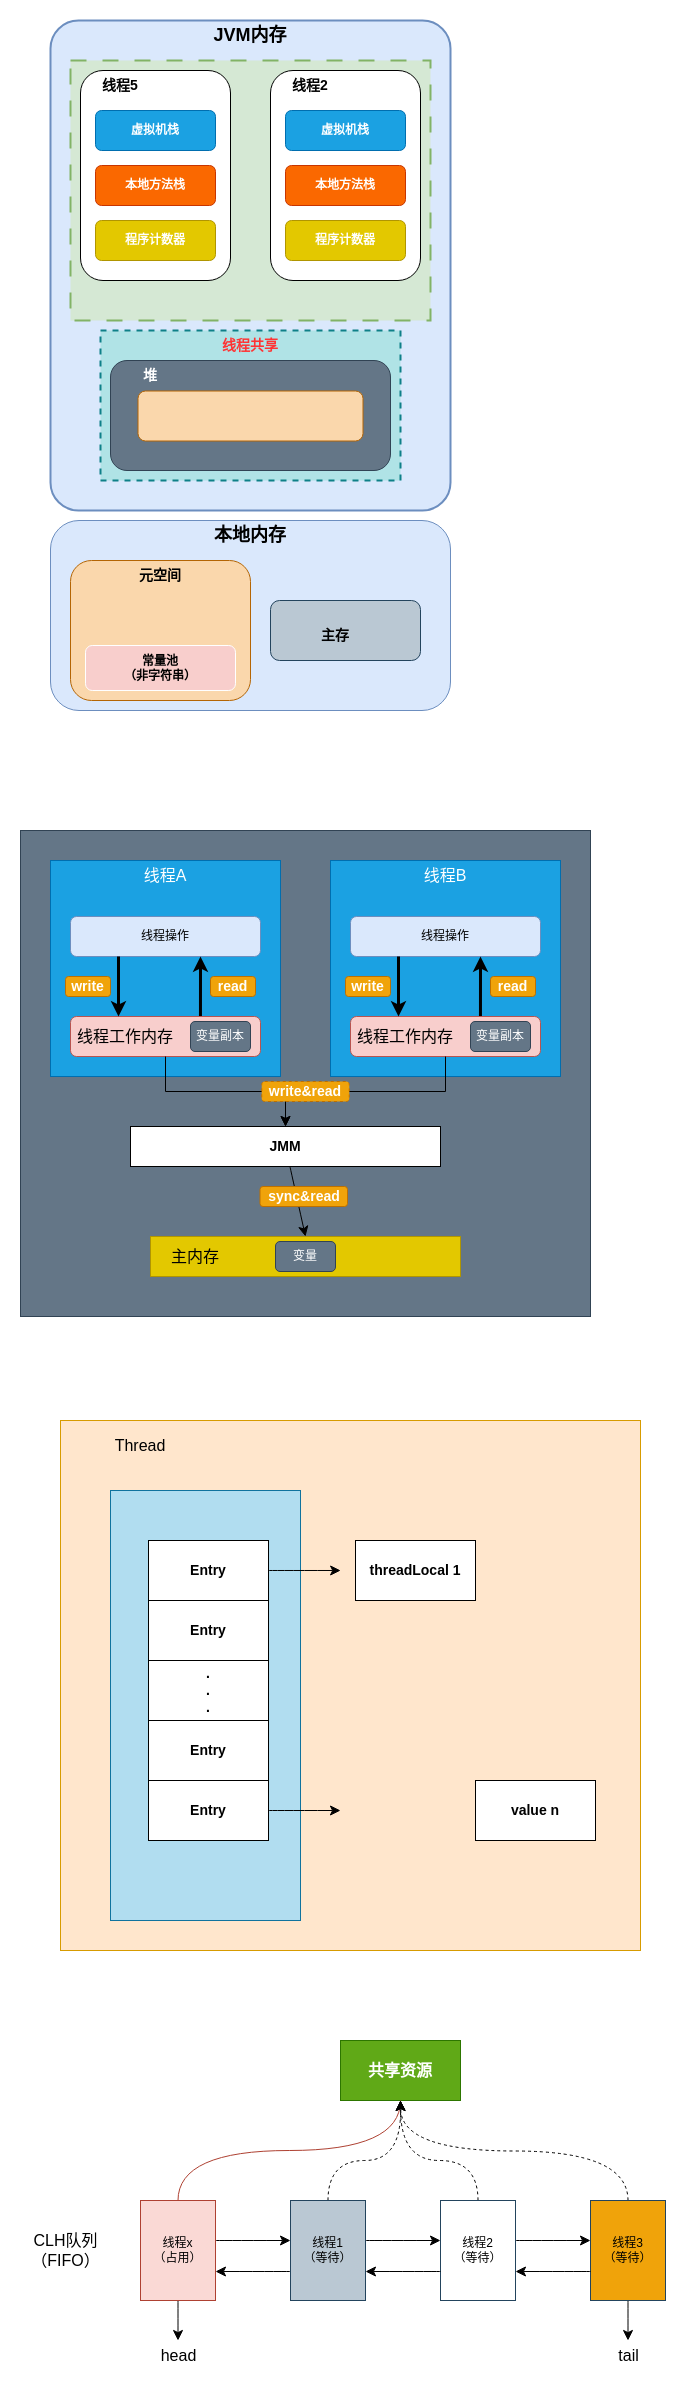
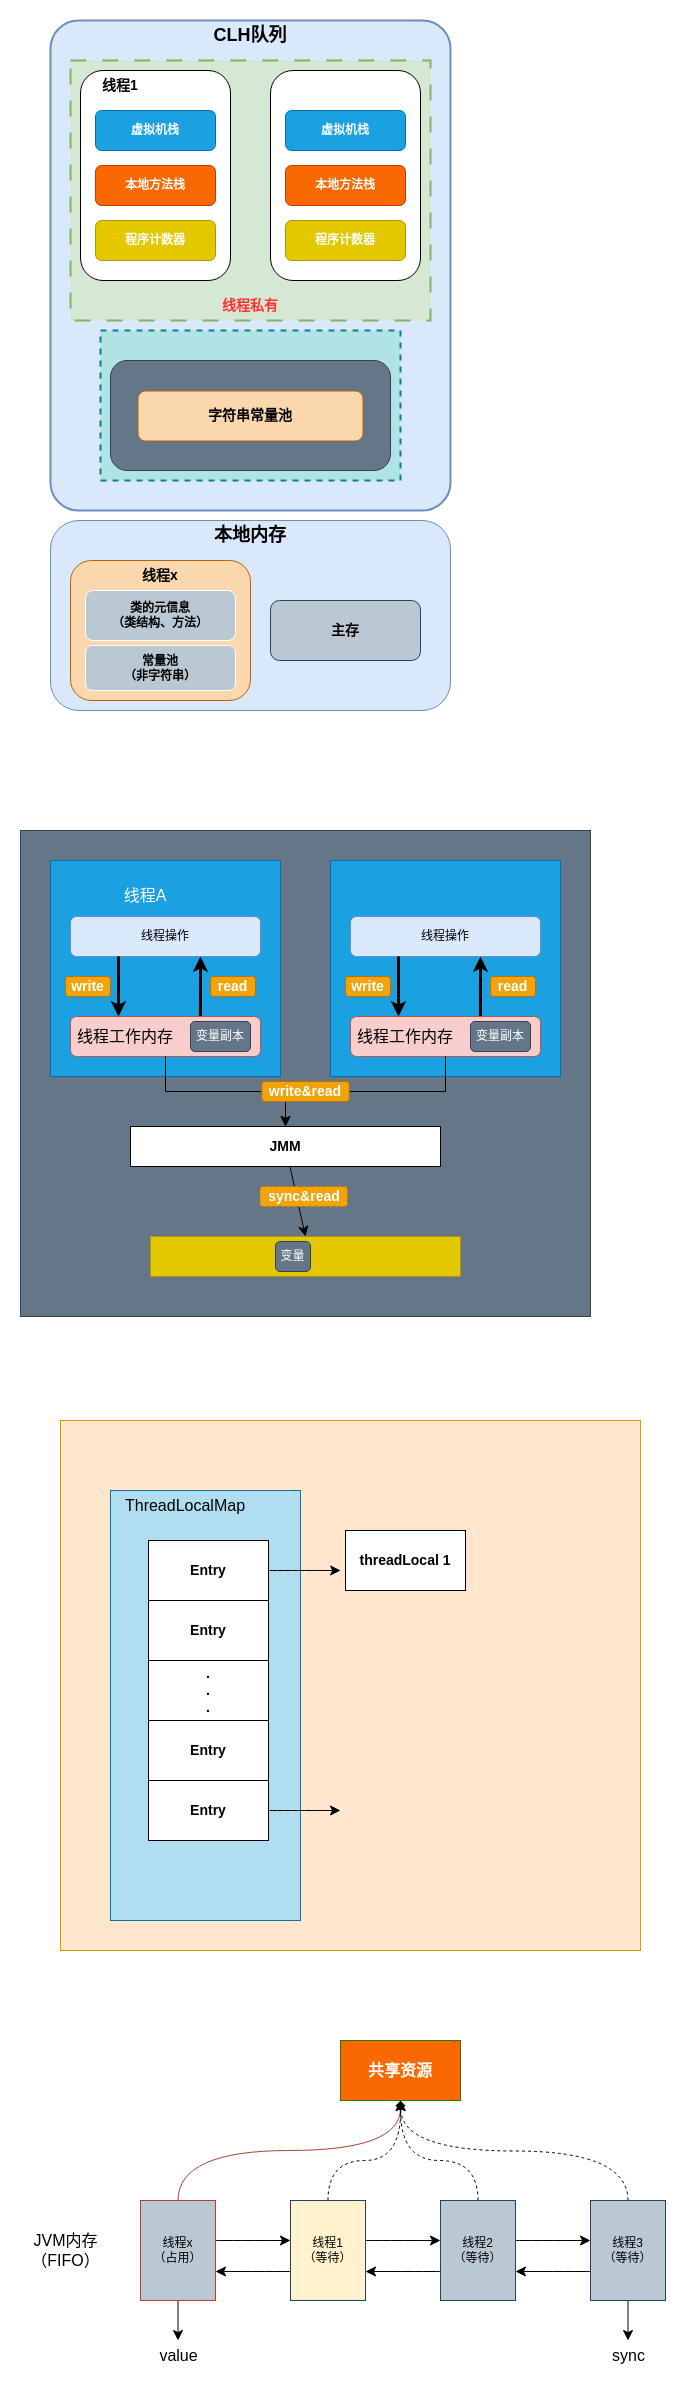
(251, 36) -> (251, 36)
(121, 86) -> (121, 86)
(311, 86) -> none
none -> (251, 306)
(251, 346) -> none
(151, 376) -> none
none -> (251, 416)
(161, 576) -> (161, 576)
none -> (161, 616)
(336, 636) -> (346, 631)
(161, 668) -> (161, 668)
(166, 876) -> (146, 896)
(446, 876) -> none
(306, 1092) -> (306, 1092)
(304, 1197) -> (304, 1197)
(196, 1257) -> none
(306, 1257) -> (293, 1257)
(141, 1446) -> none
none -> (186, 1506)
(416, 1571) -> (406, 1561)
(536, 1811) -> none
(401, 2071) -> (401, 2071)
(400, 2103) -> (372, 2140)
(406, 2140) -> (406, 2140)
(66, 2251) -> (66, 2251)
(178, 2251) -> (178, 2251)
(328, 2251) -> (328, 2251)
(478, 2251) -> (478, 2251)
(628, 2251) -> (628, 2251)
(179, 2356) -> (179, 2356)
(629, 2356) -> (629, 2356)
